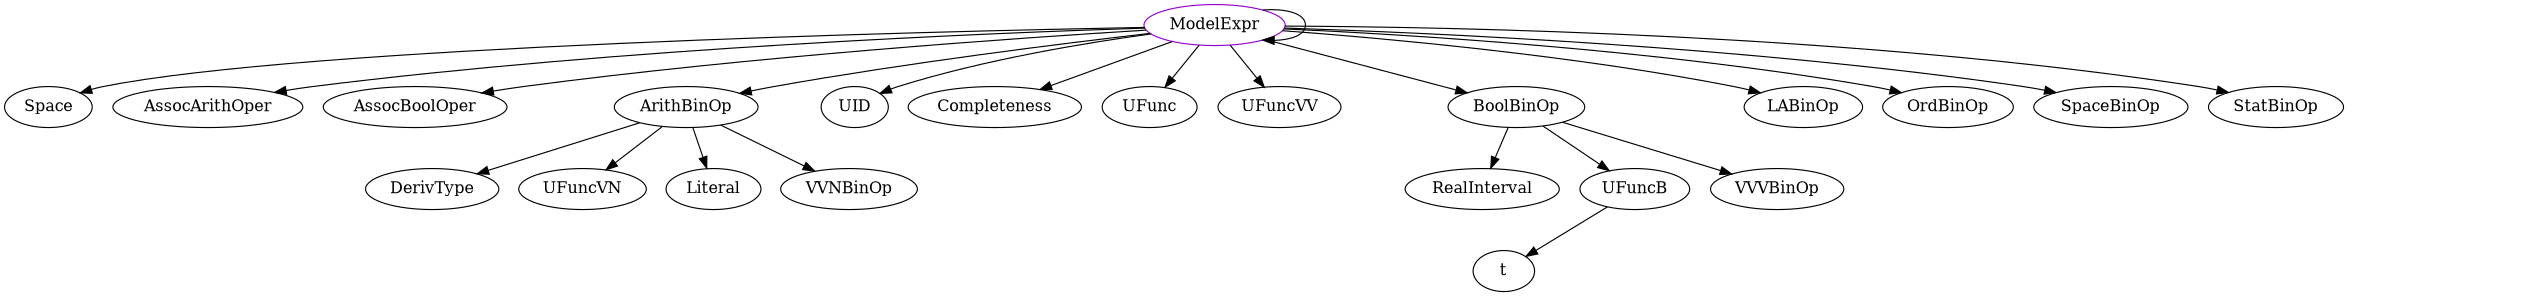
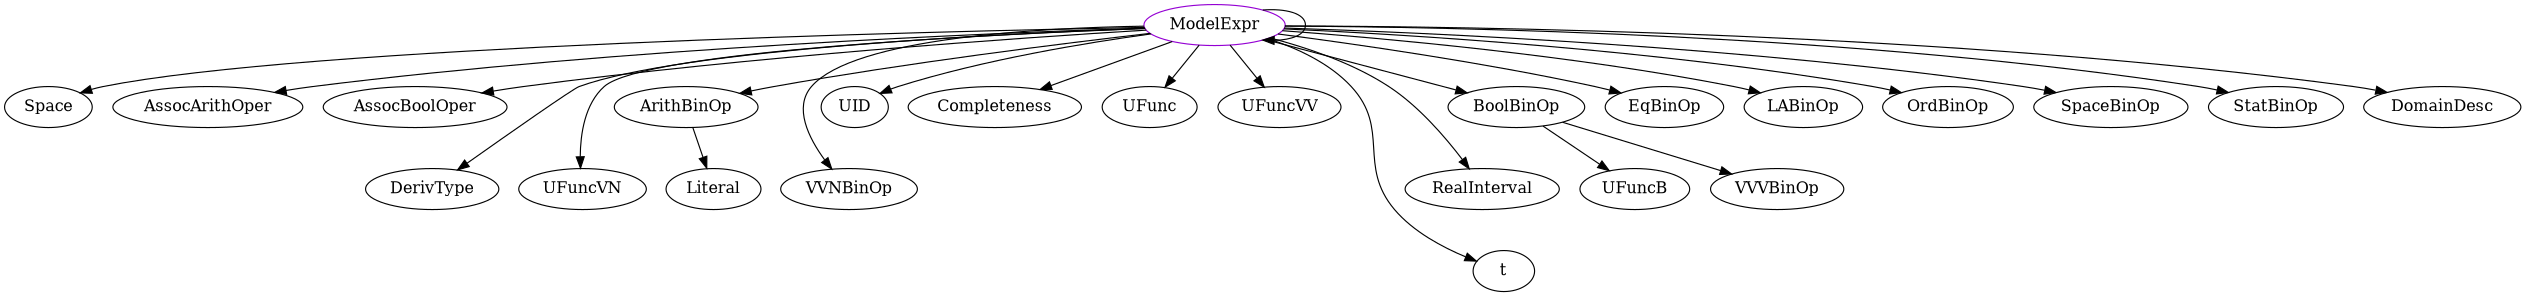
none -> (1664, 107)
none -> (2442, 107)
(1502, 143) -> (1378, 80)
(639, 145) -> (834, 46)
(762, 146) -> (861, 59)
(564, 147) -> (793, 51)
(1572, 229) -> (1373, 142)
